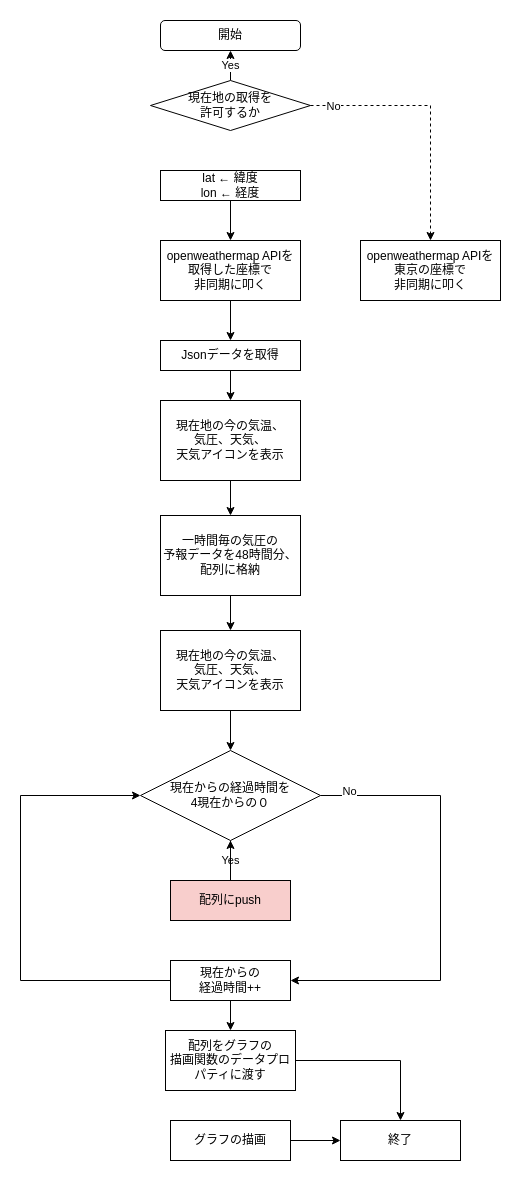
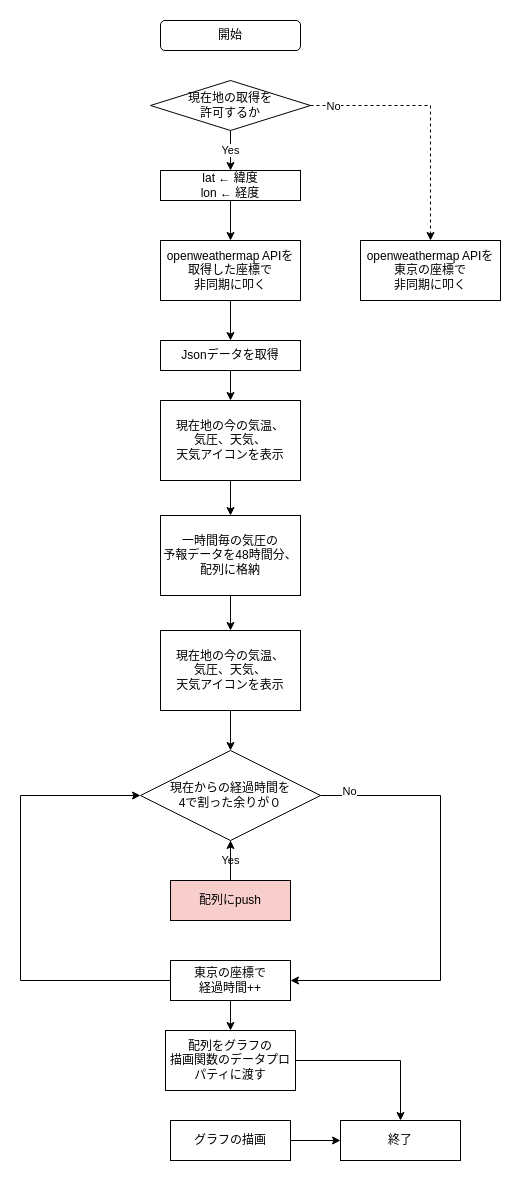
(231, 62) -> (231, 147)
(231, 796) -> (231, 796)
(231, 981) -> (231, 981)
